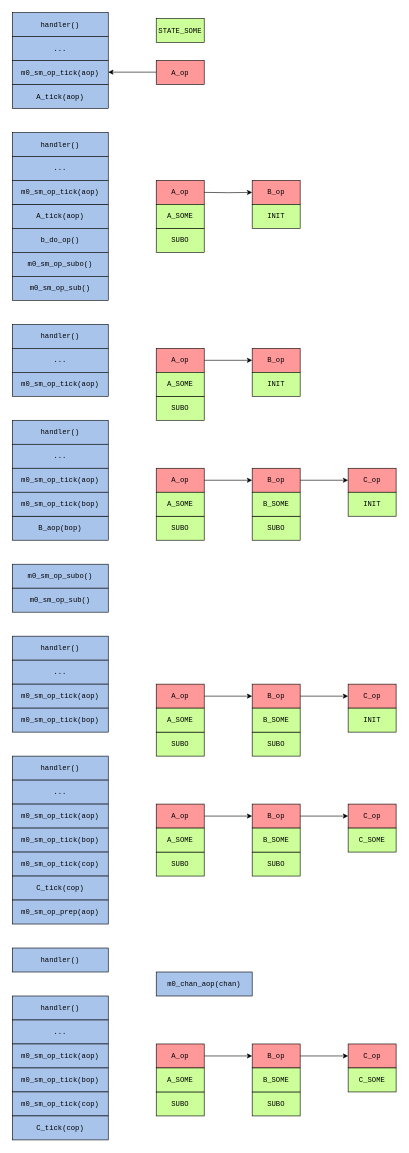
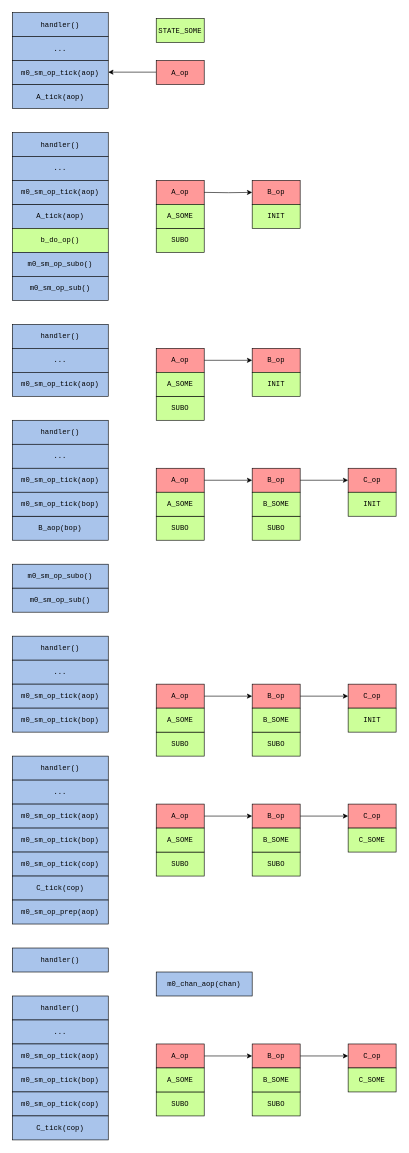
(60, 240) -> (60, 240)
